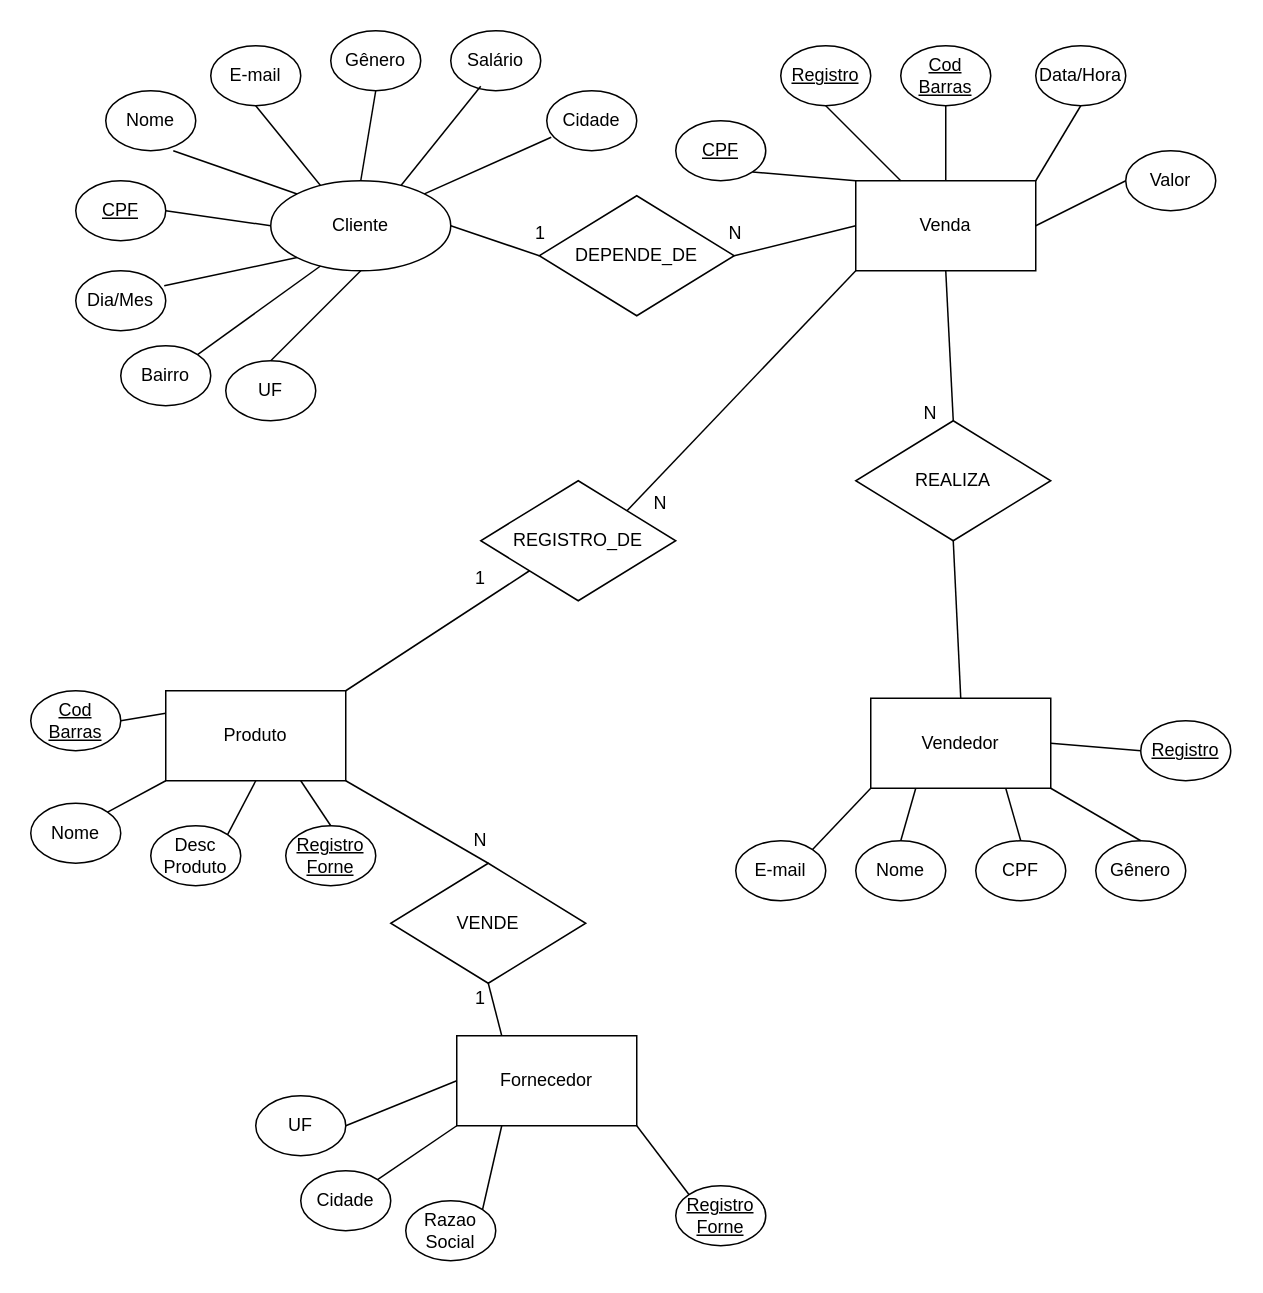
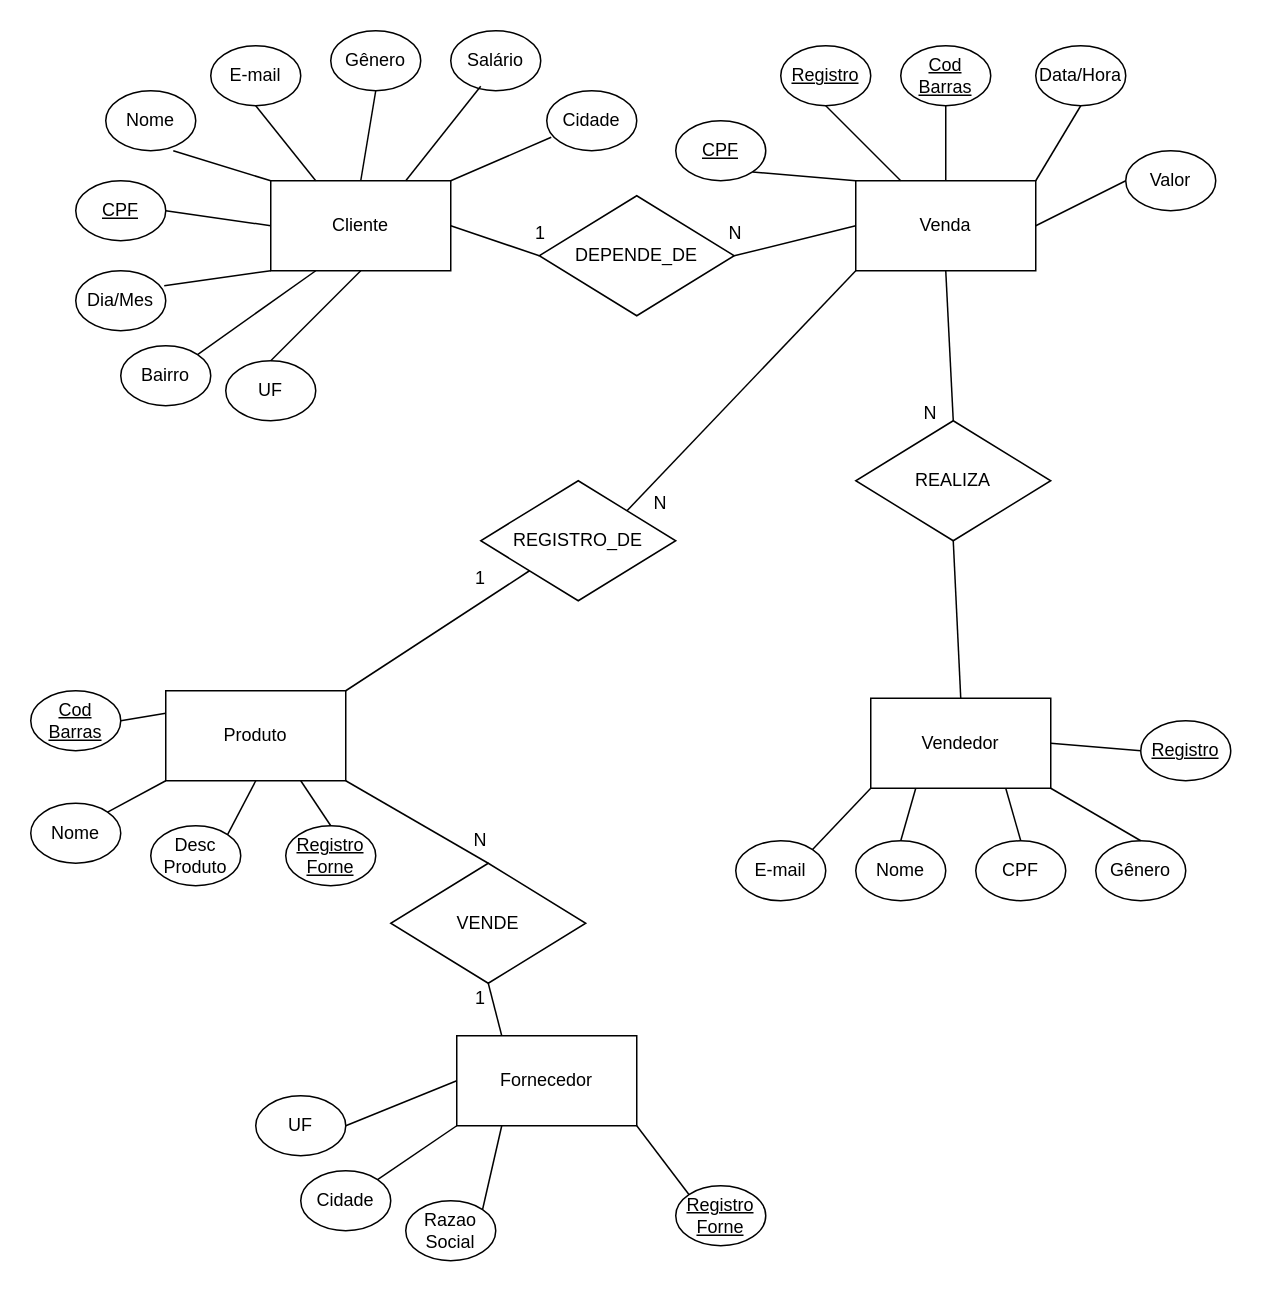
(361, 226) -> (361, 226)
